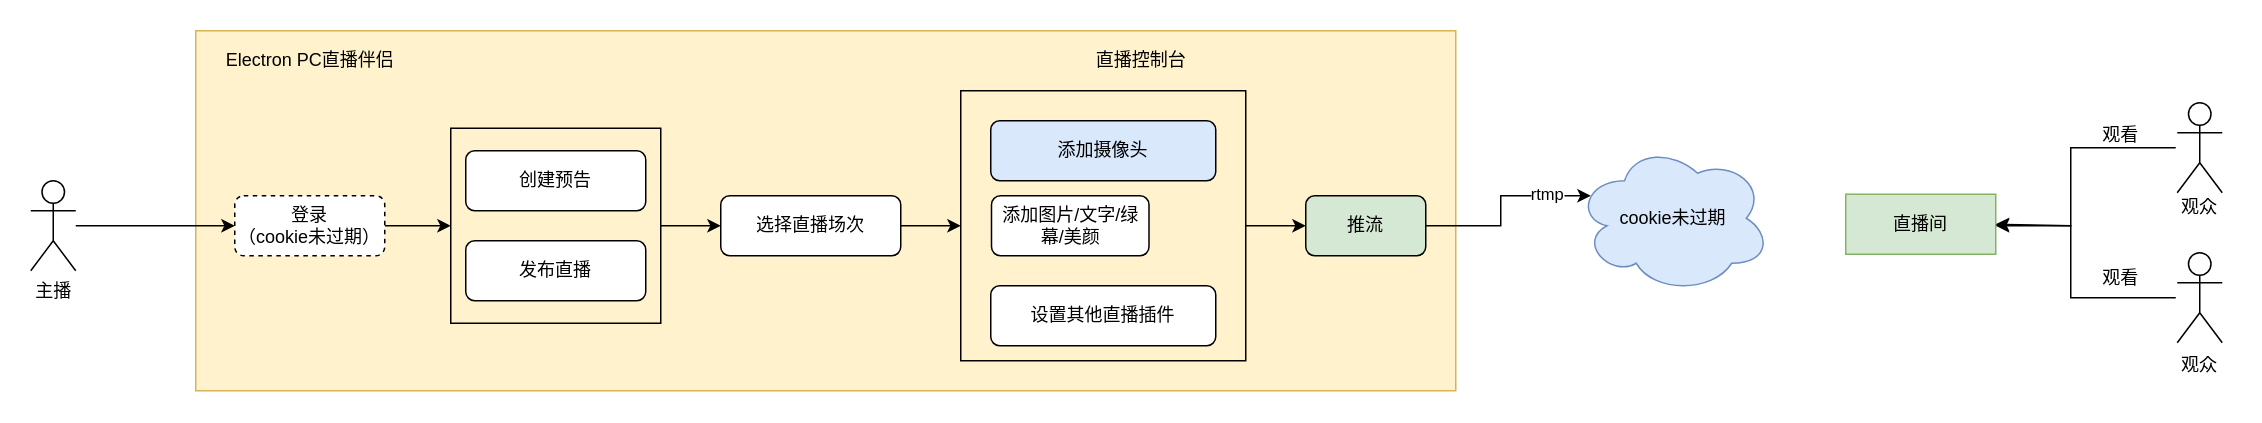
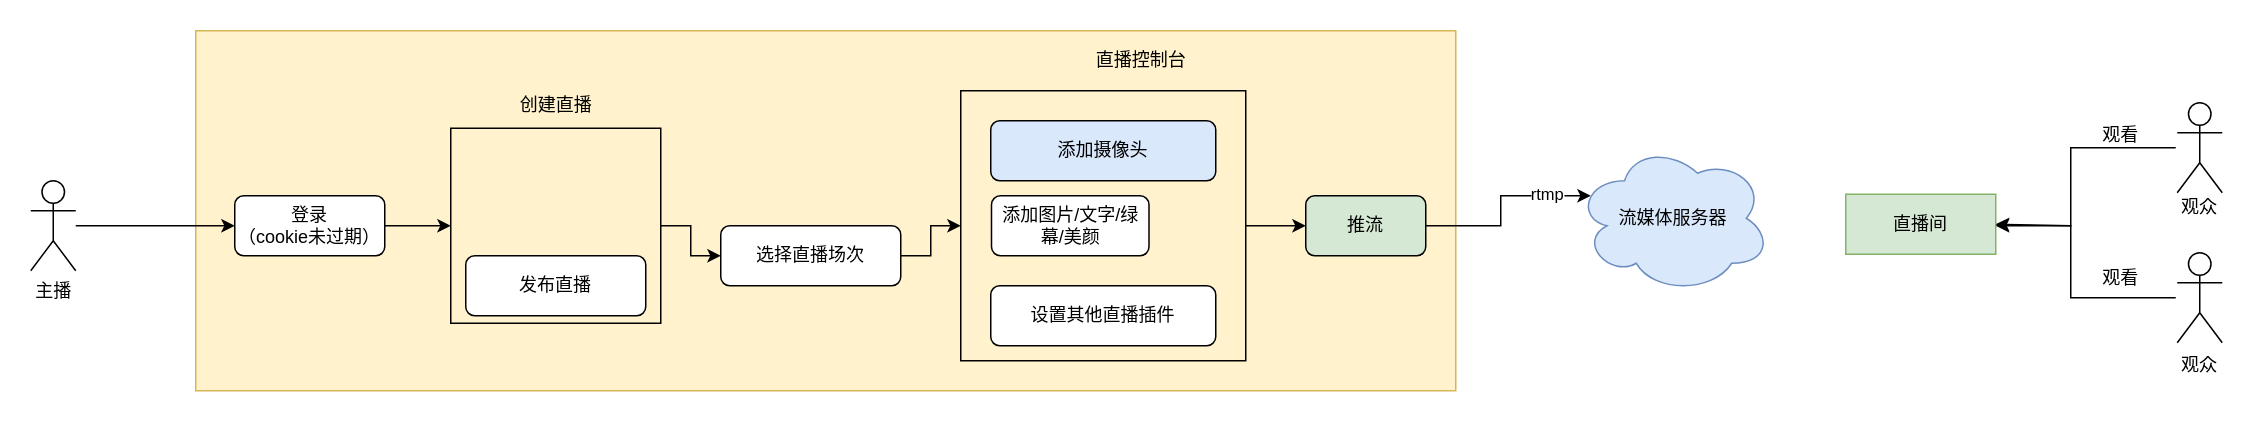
(310, 61) -> none
none -> (556, 106)
(556, 181) -> none
(1673, 218) -> (1673, 218)
(310, 226) -> (310, 226)
(811, 226) -> (811, 256)
(556, 271) -> (556, 286)
